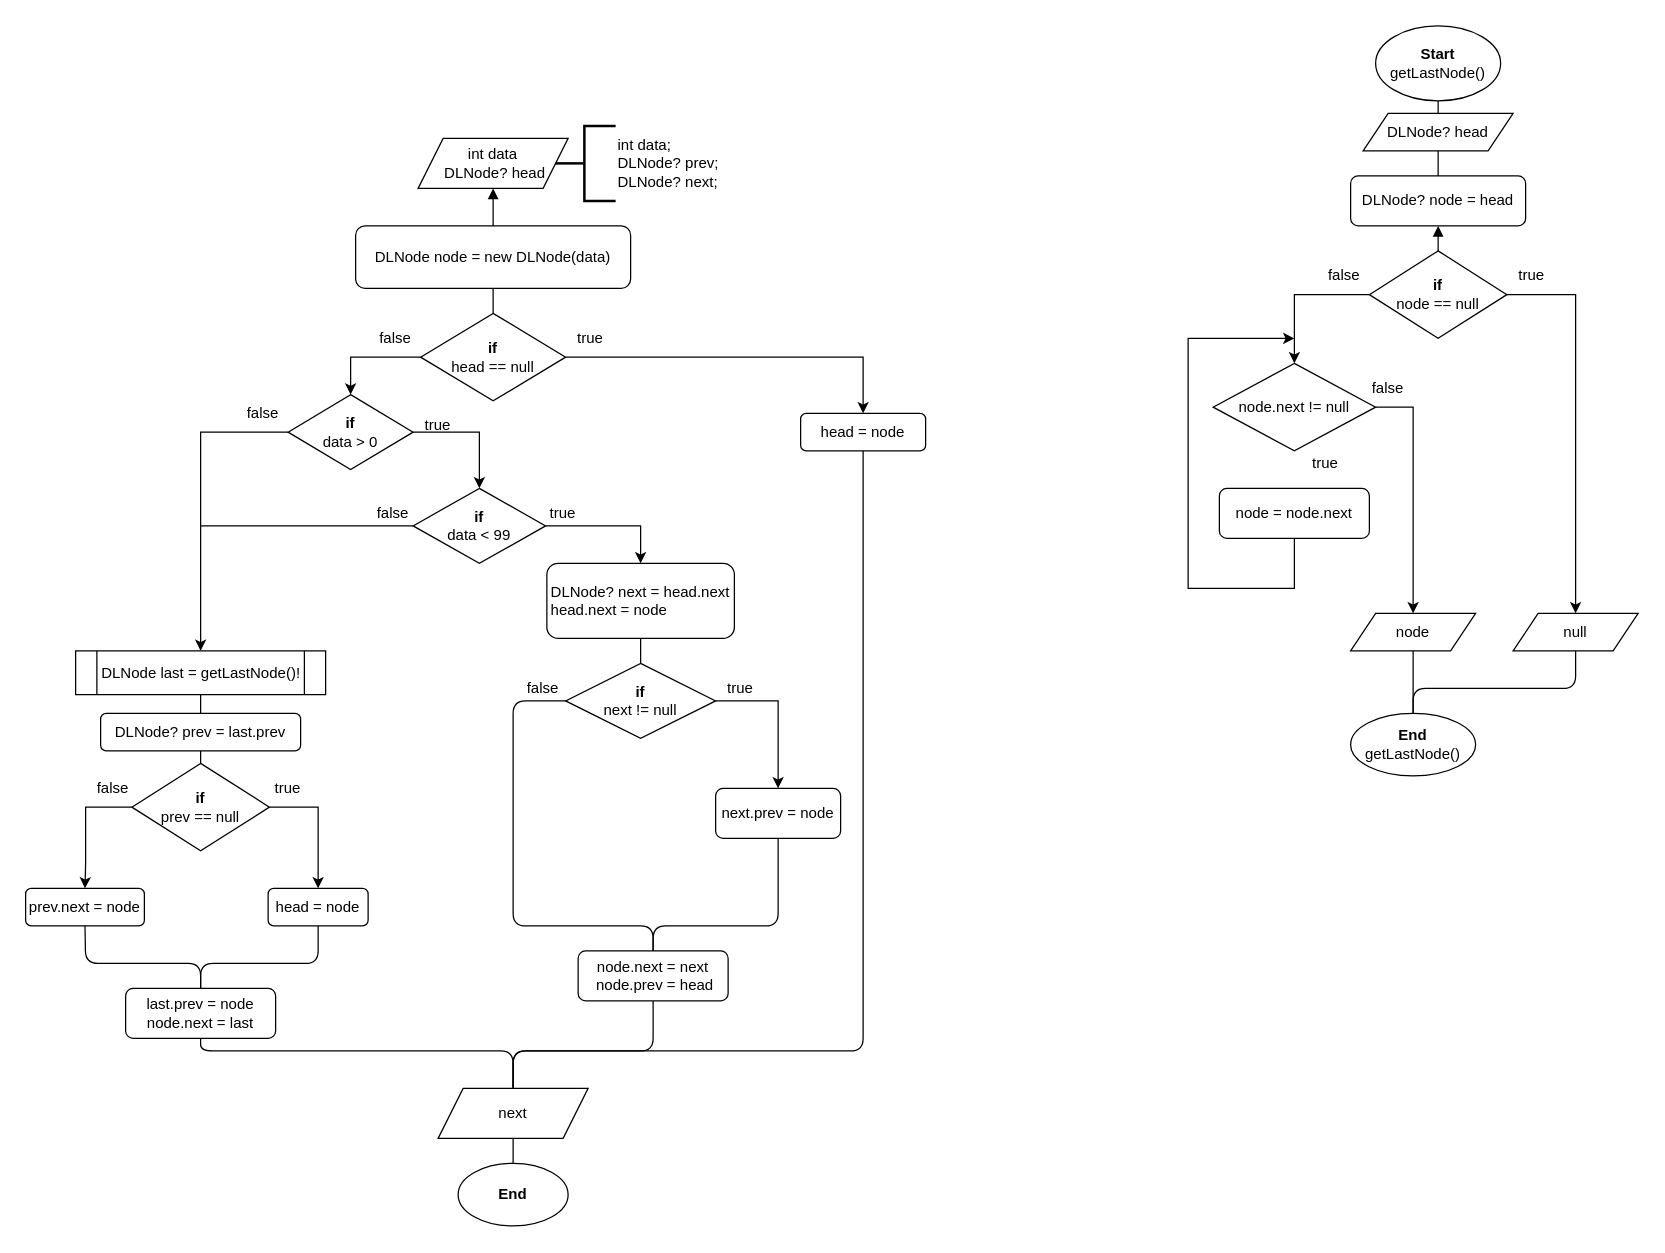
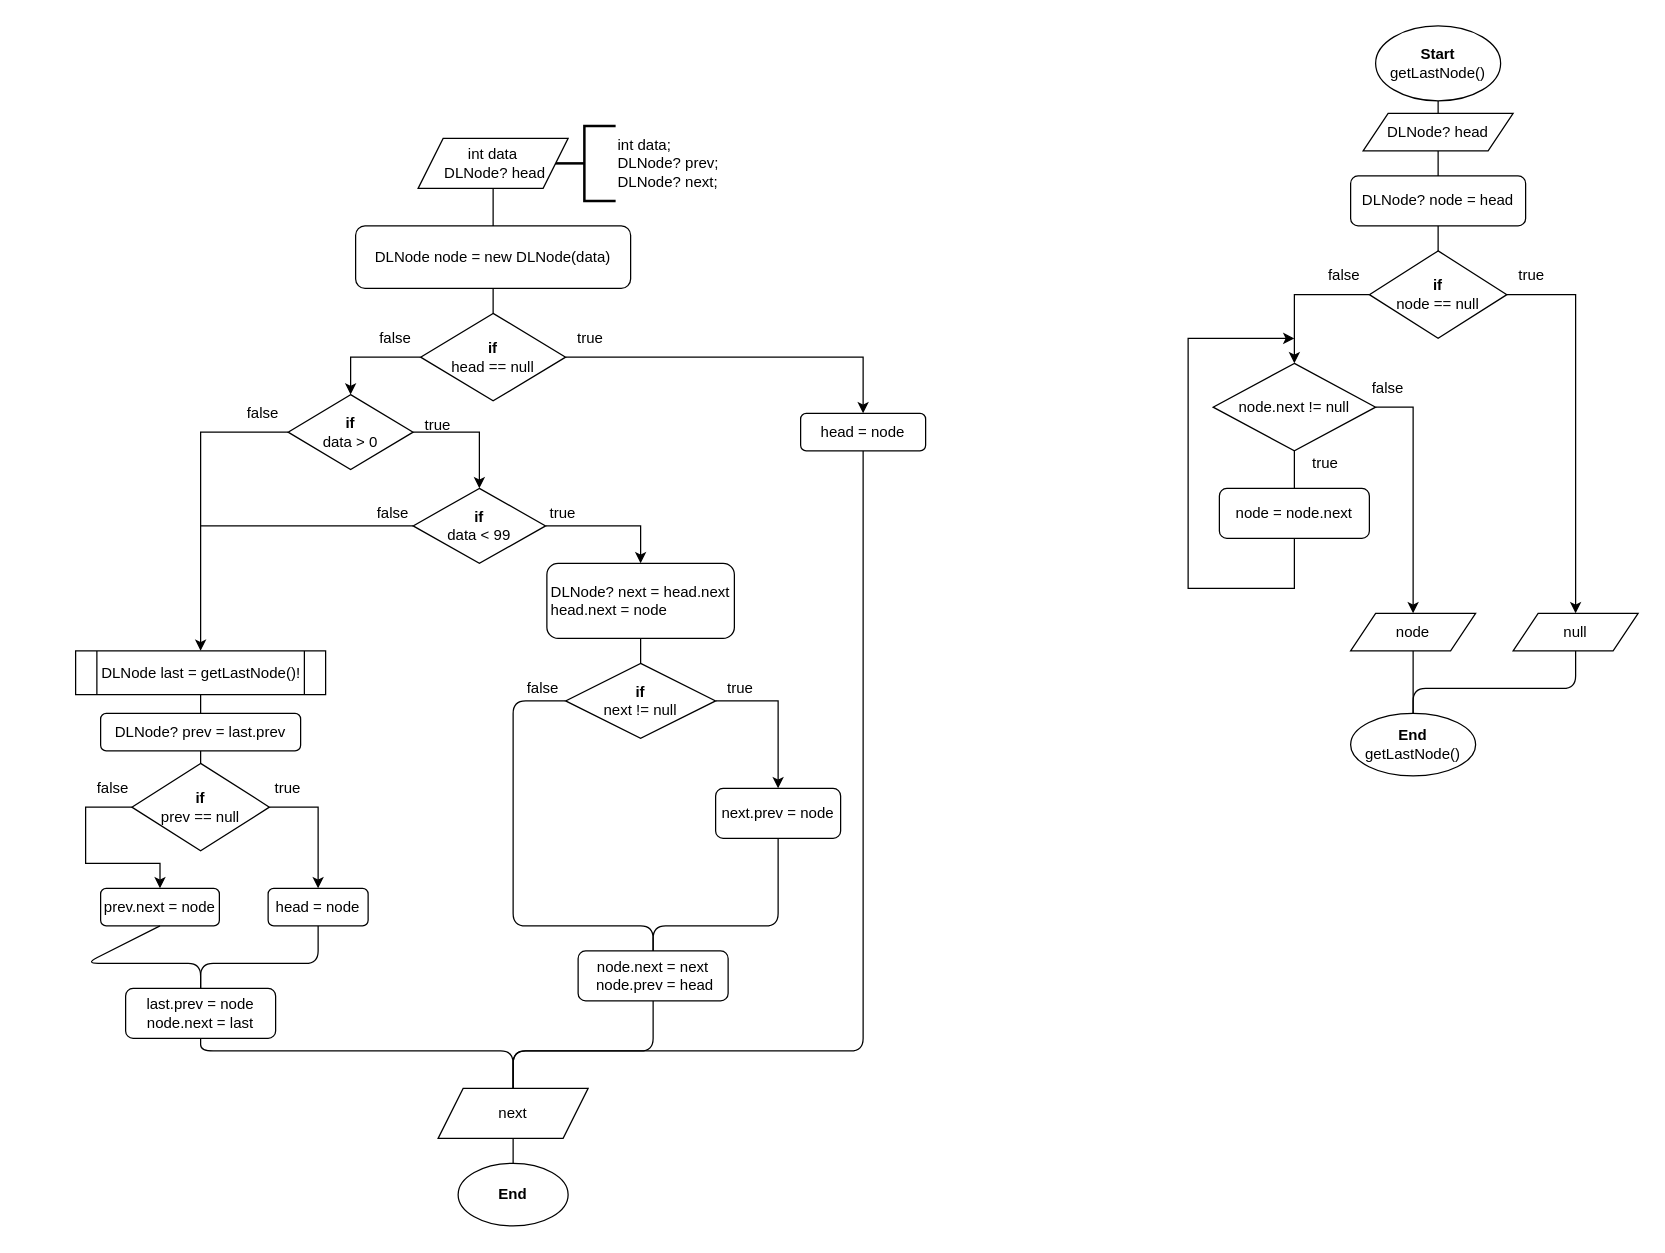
(493, 199) -> (493, 195)
(1438, 237) -> (1438, 233)
none -> (1294, 470)
(85, 907) -> (160, 907)
